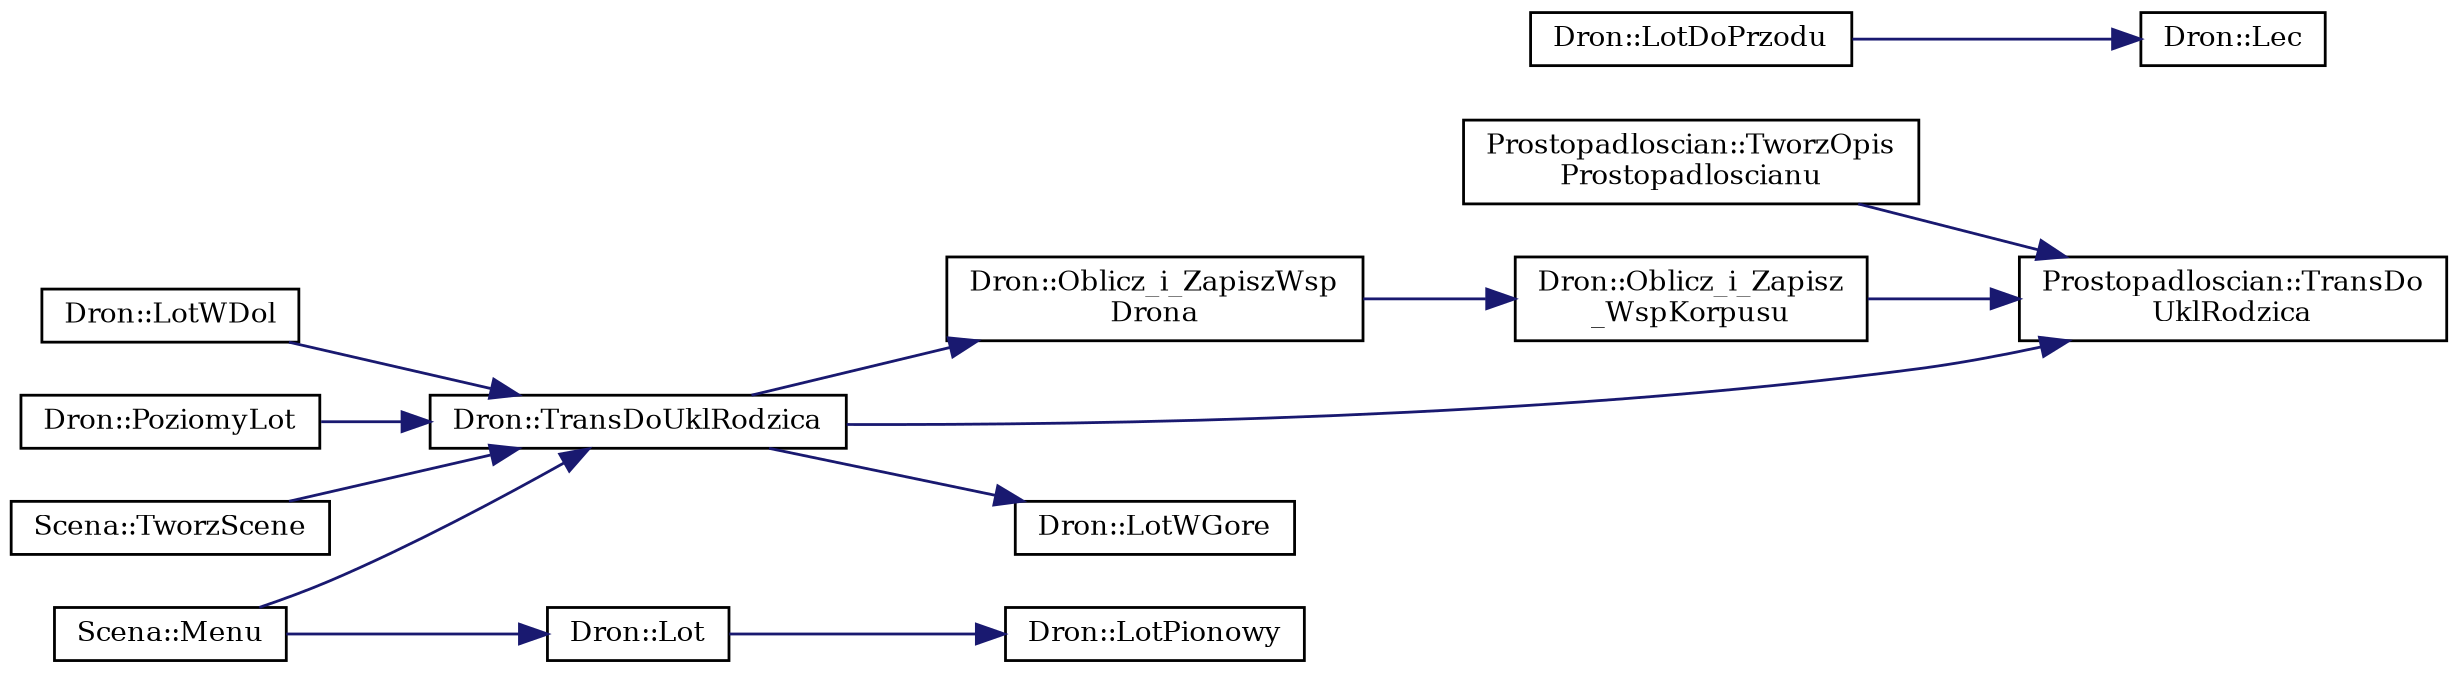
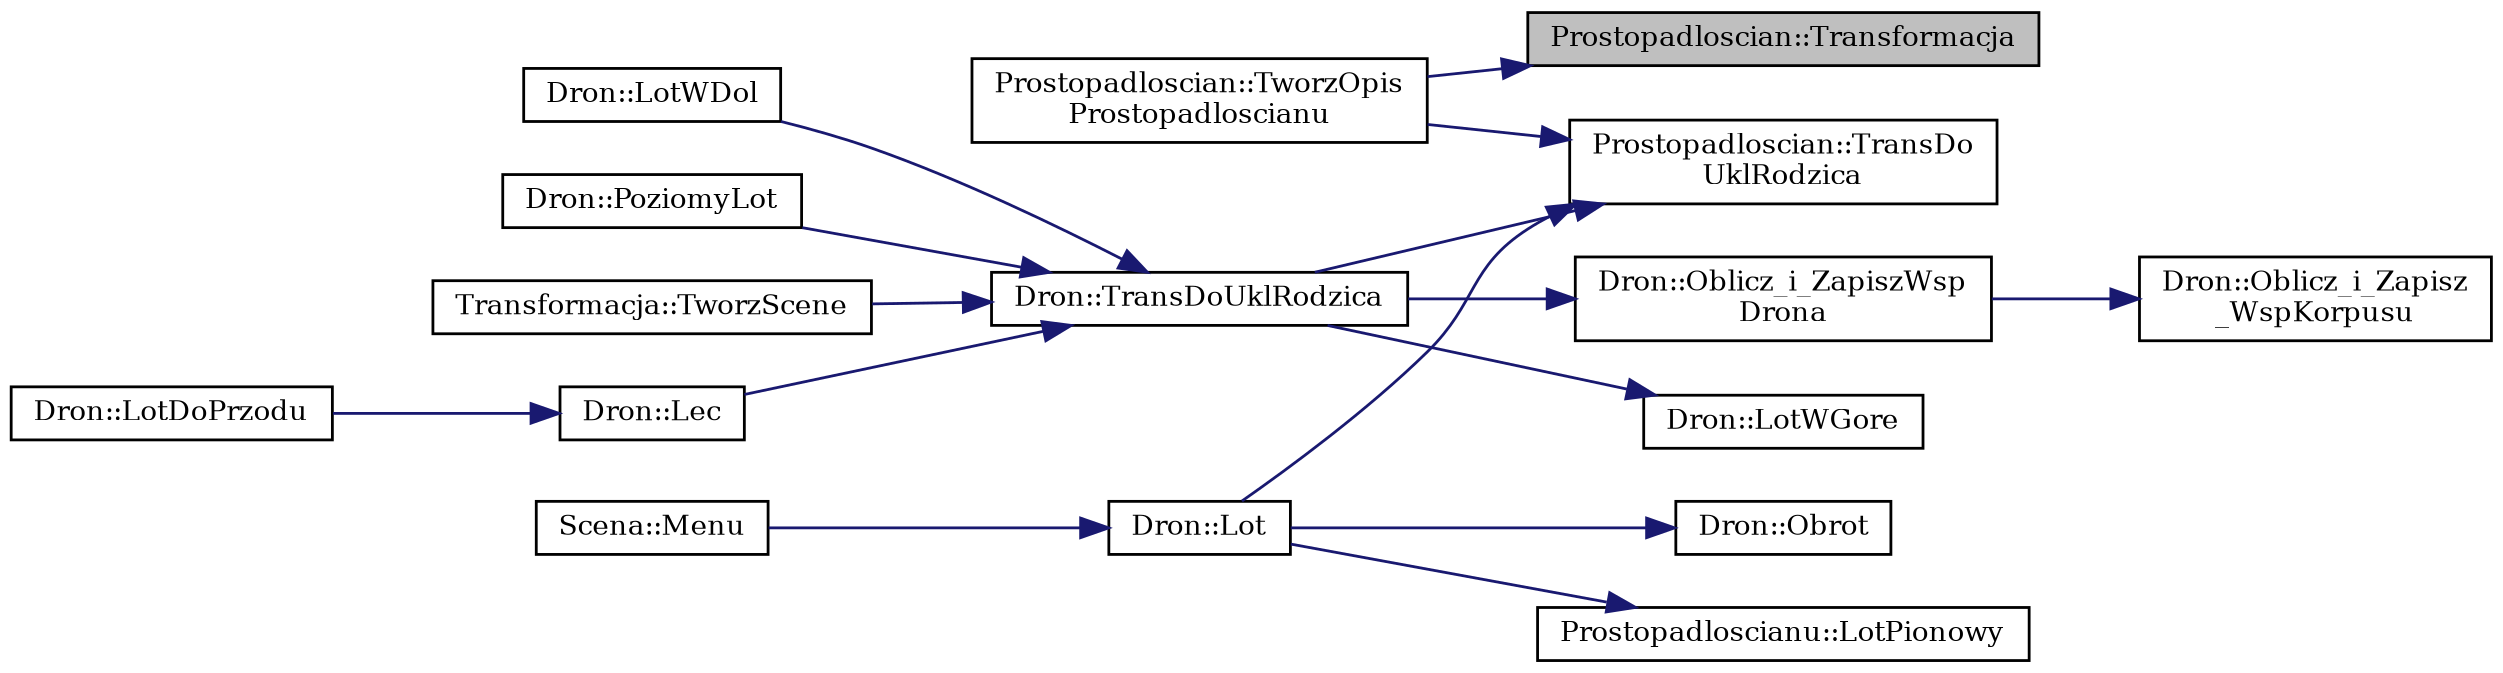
none -> (1783, 39)
(1929, 299) -> (1408, 370)
(170, 528) -> (652, 307)
none -> (1783, 528)
(415, 542) -> (894, 363)
(1155, 634) -> (1783, 634)
